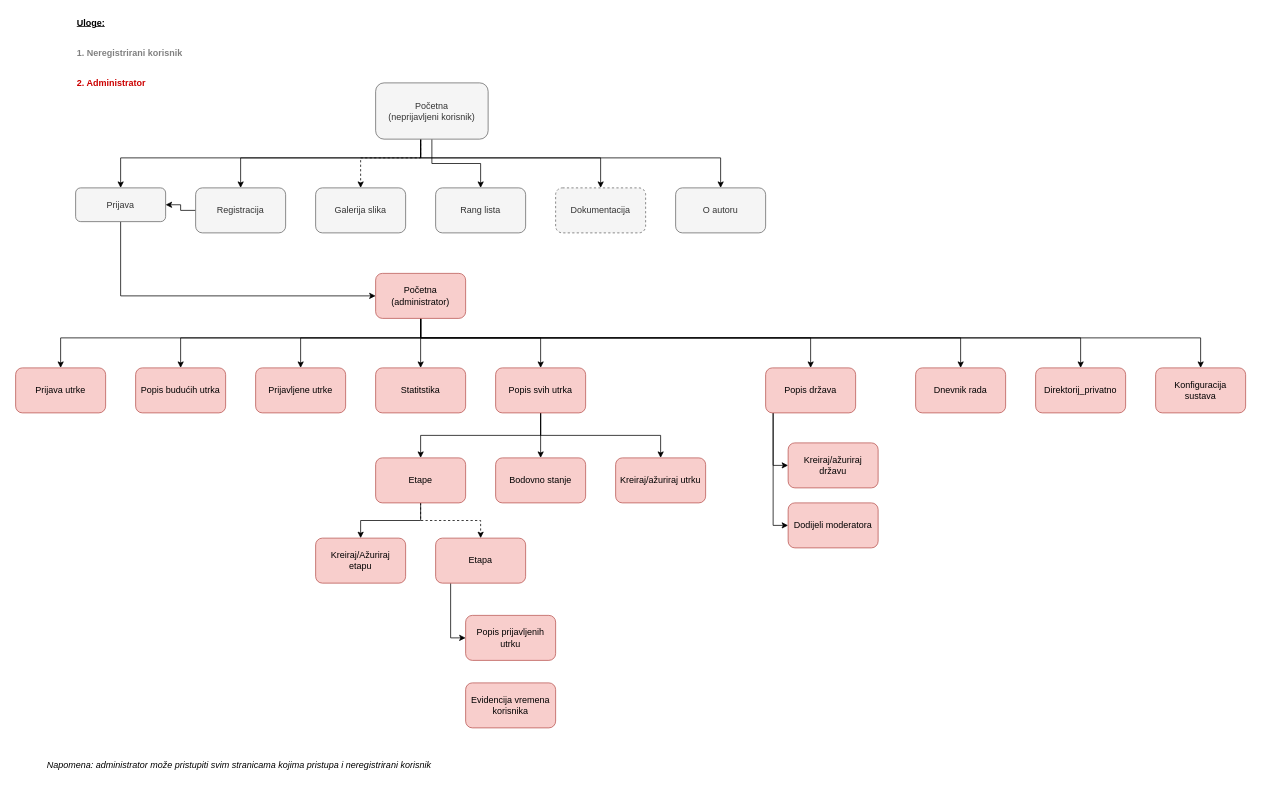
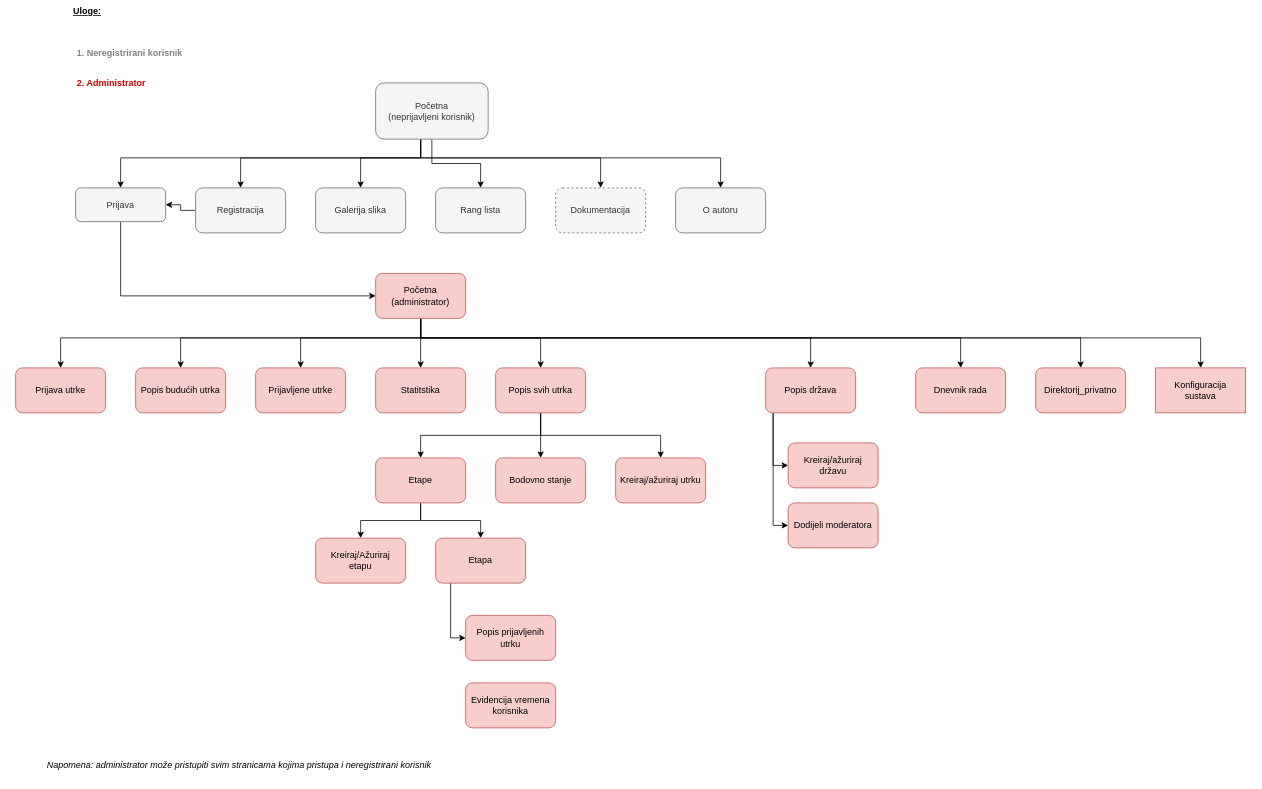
(90, 23) -> (87, 12)
(360, 171) -> (360, 171)
(1200, 390) -> (1200, 390)
(457, 521) -> (457, 521)
